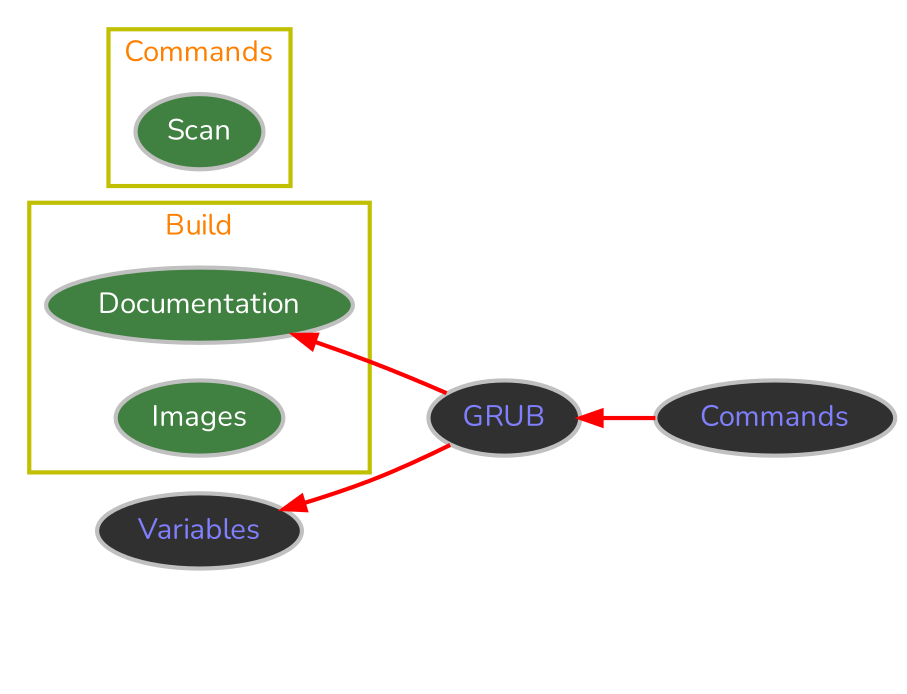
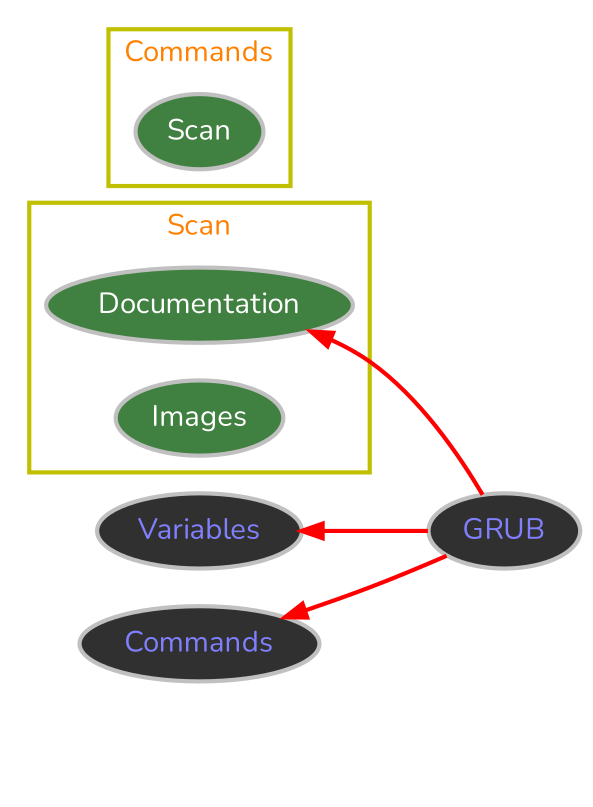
(200, 227) -> (200, 227)
(629, 418) -> (377, 585)
